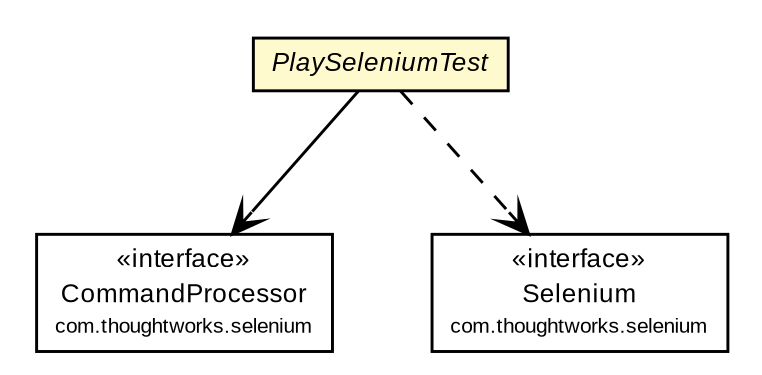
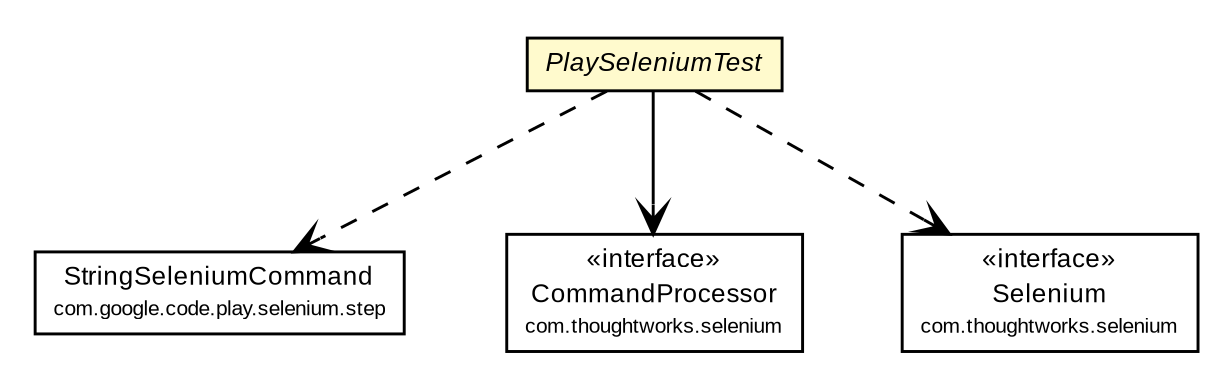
none -> (220, 293)
